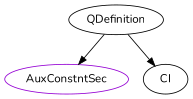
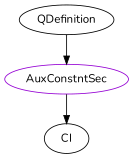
(139, 47) -> (67, 105)
